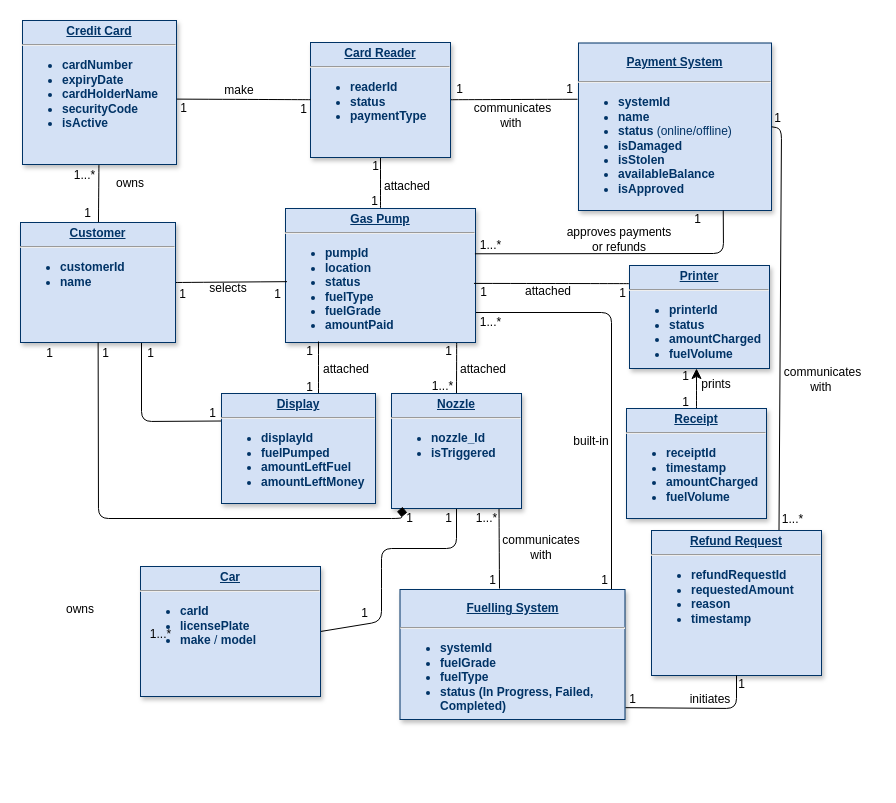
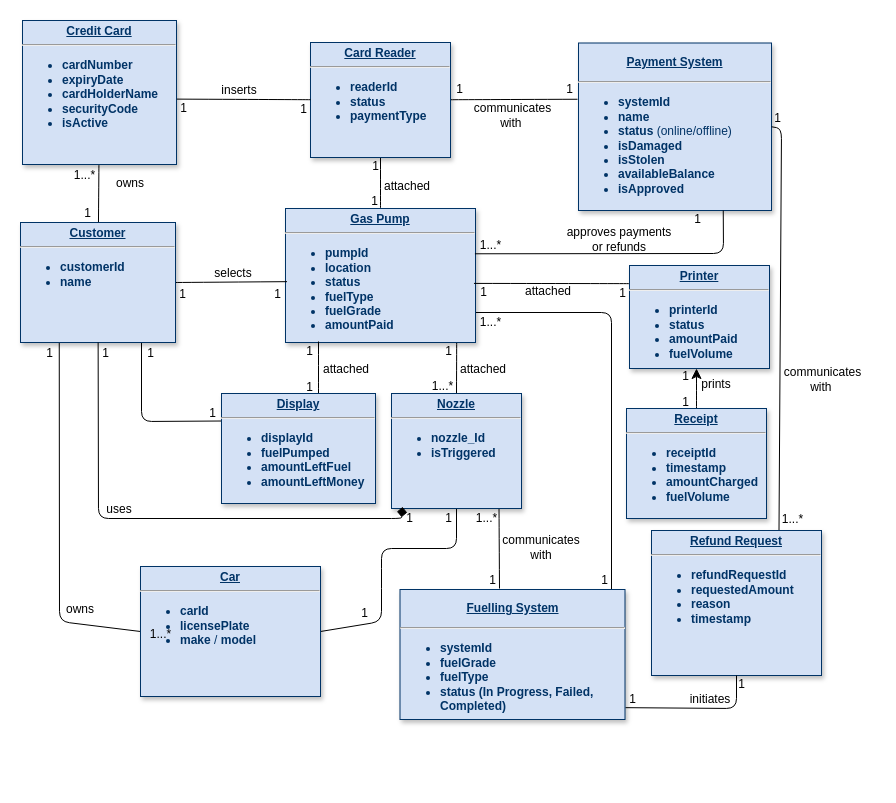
(240, 91) -> (240, 91)
(229, 289) -> (234, 274)
(673, 302) -> (662, 302)
(592, 442) -> none
none -> (120, 510)
none -> (59, 518)
